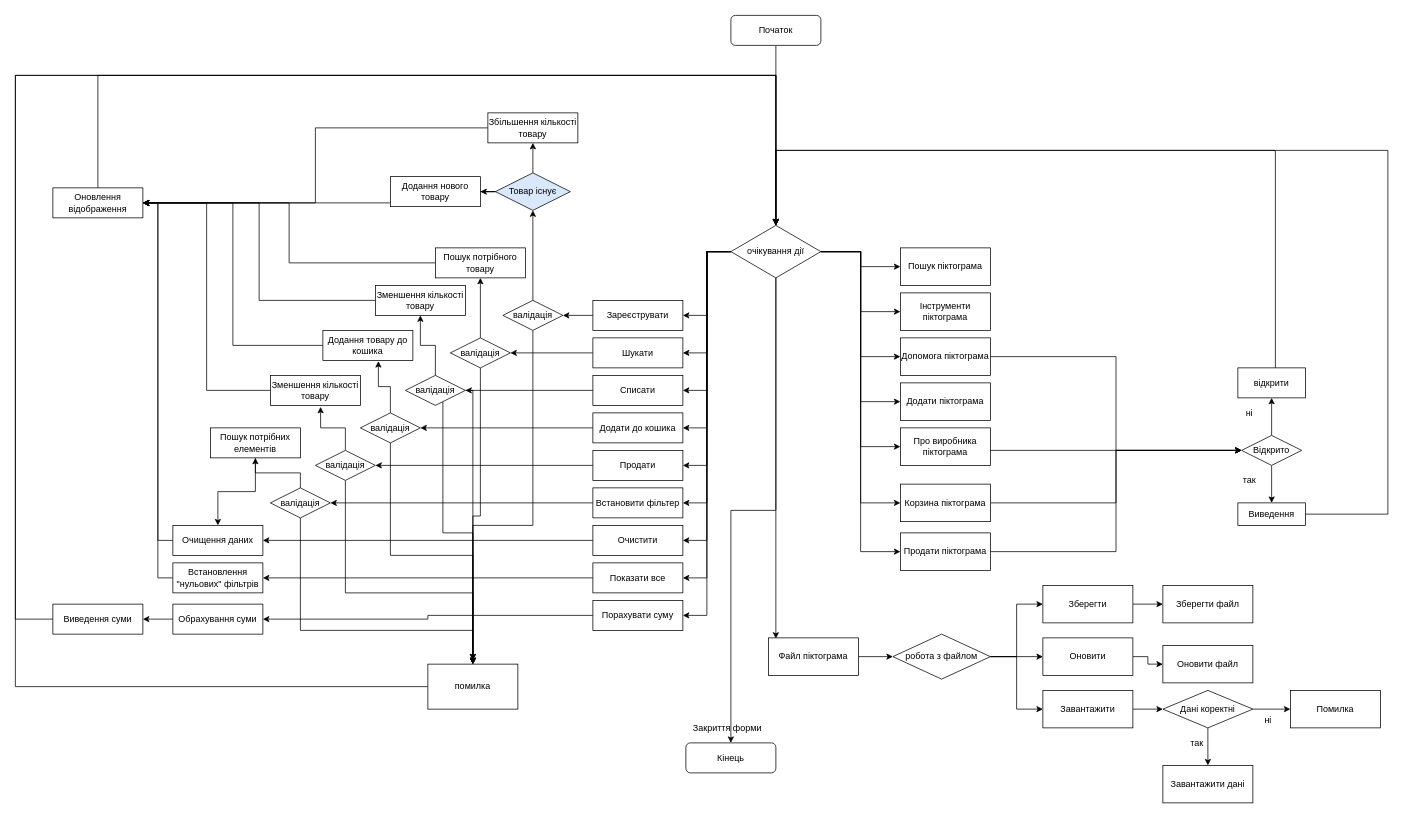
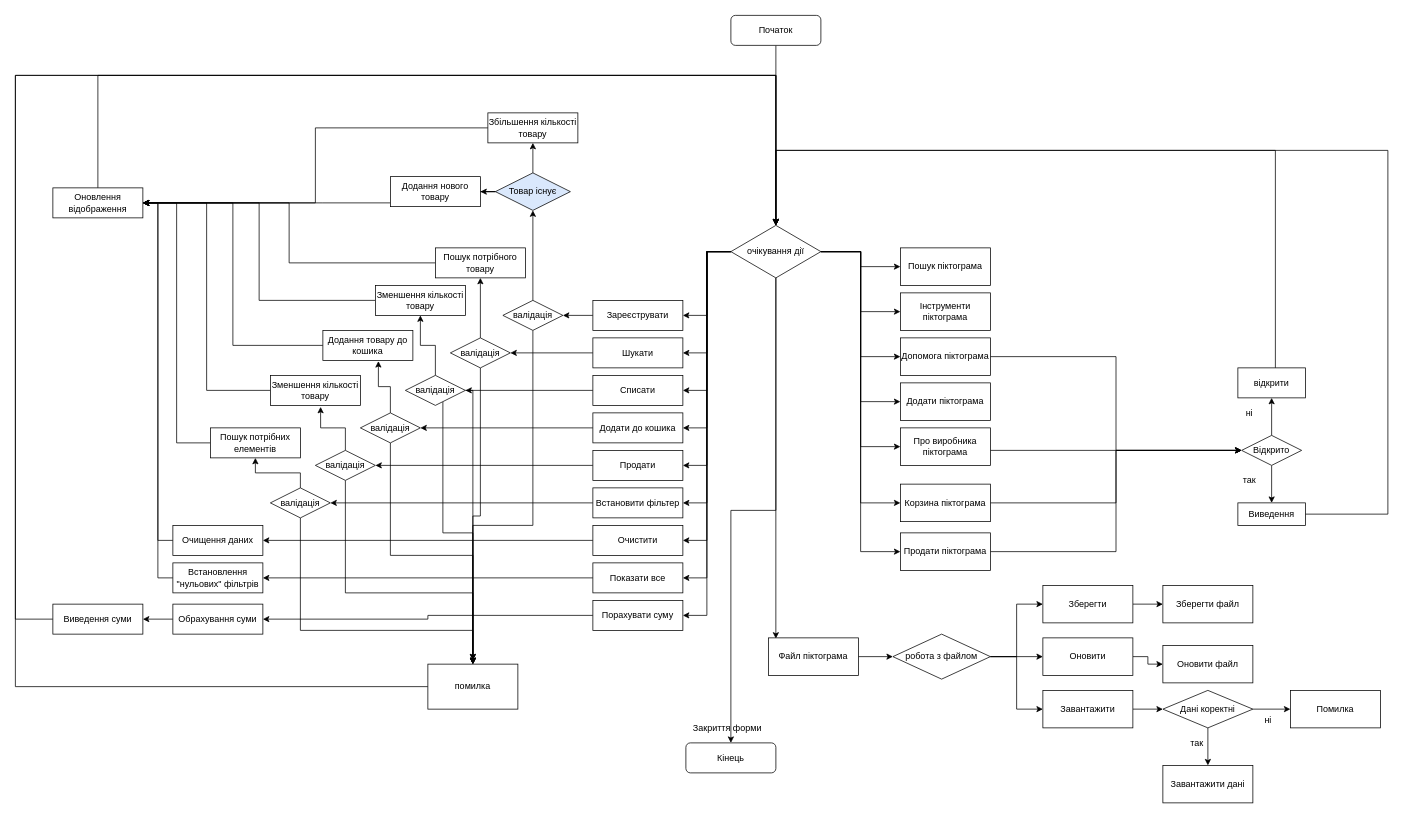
(245, 492) -> (177, 340)
